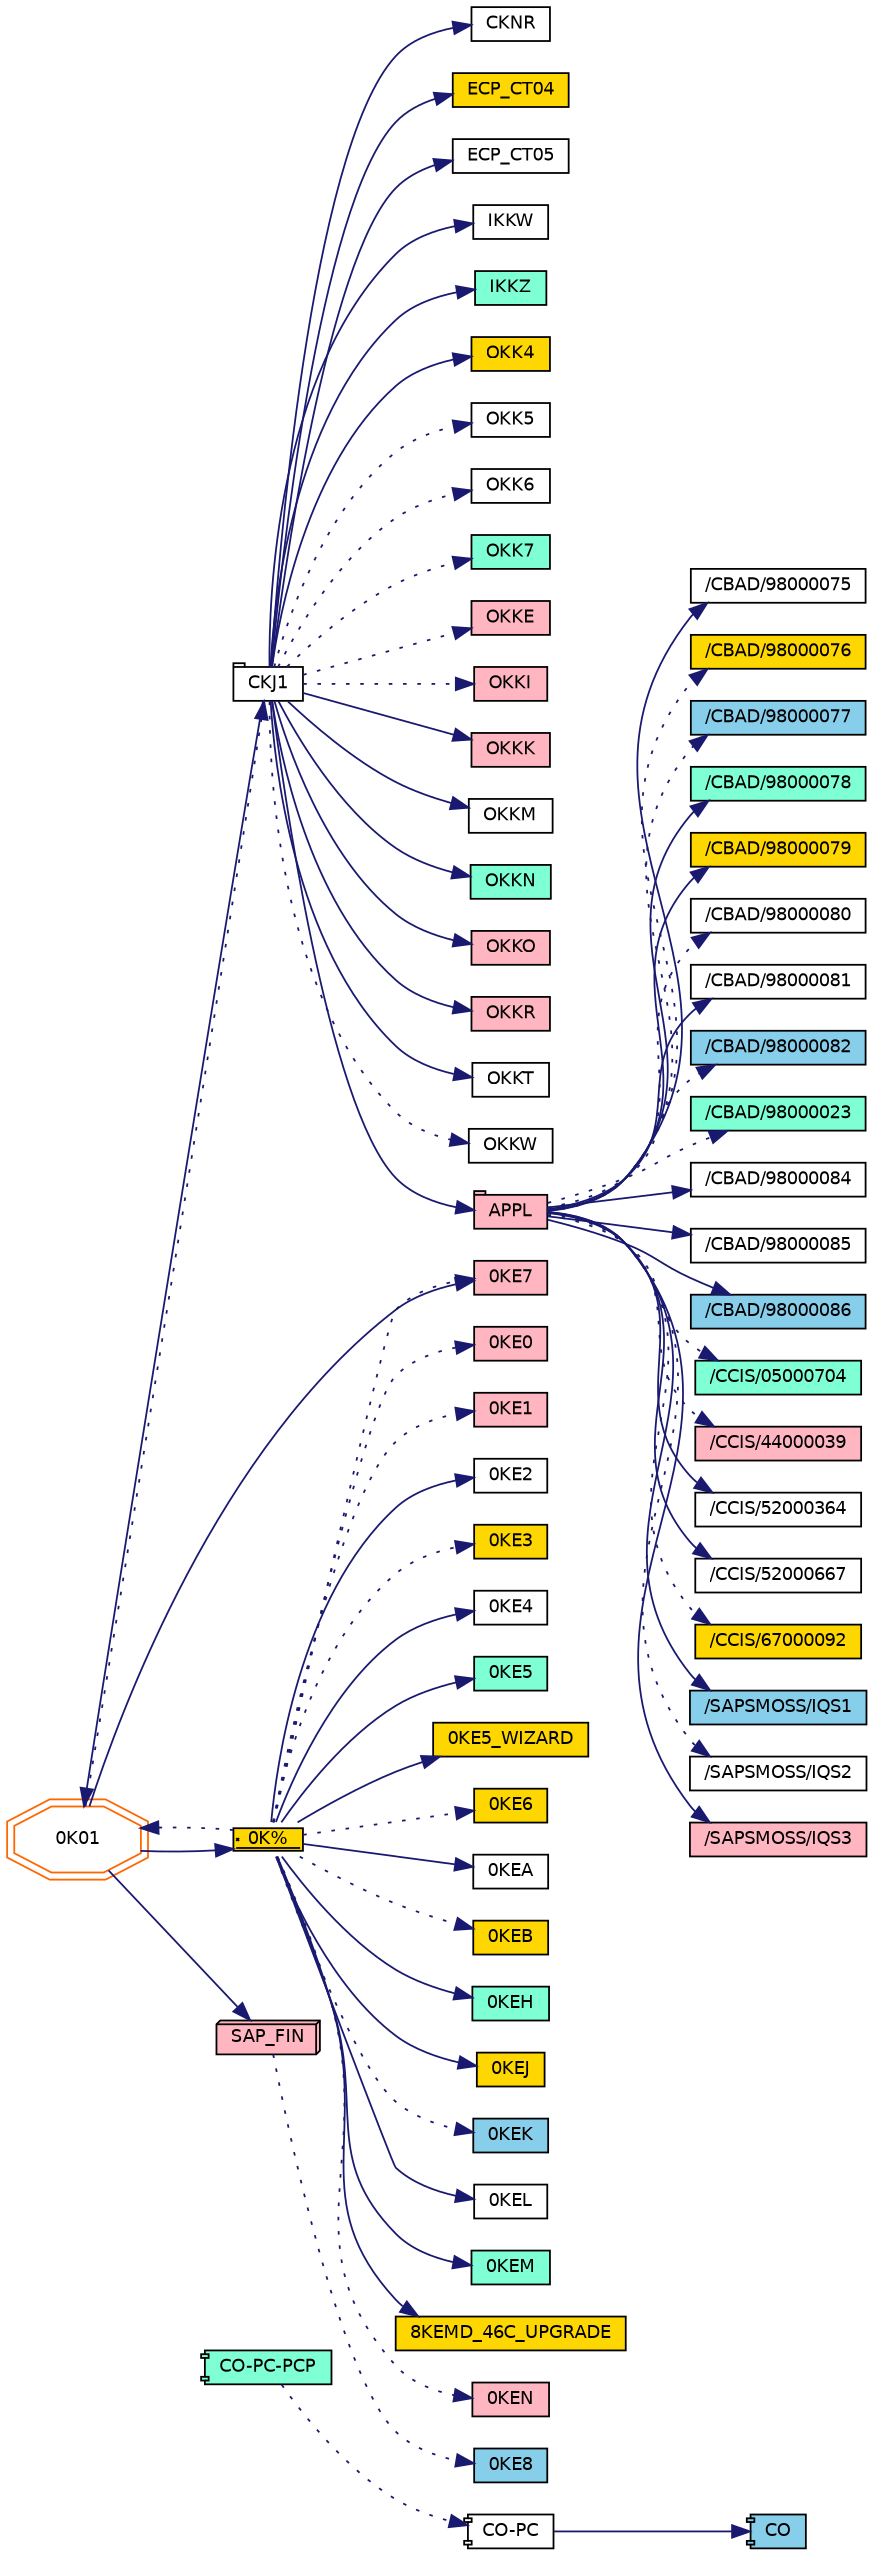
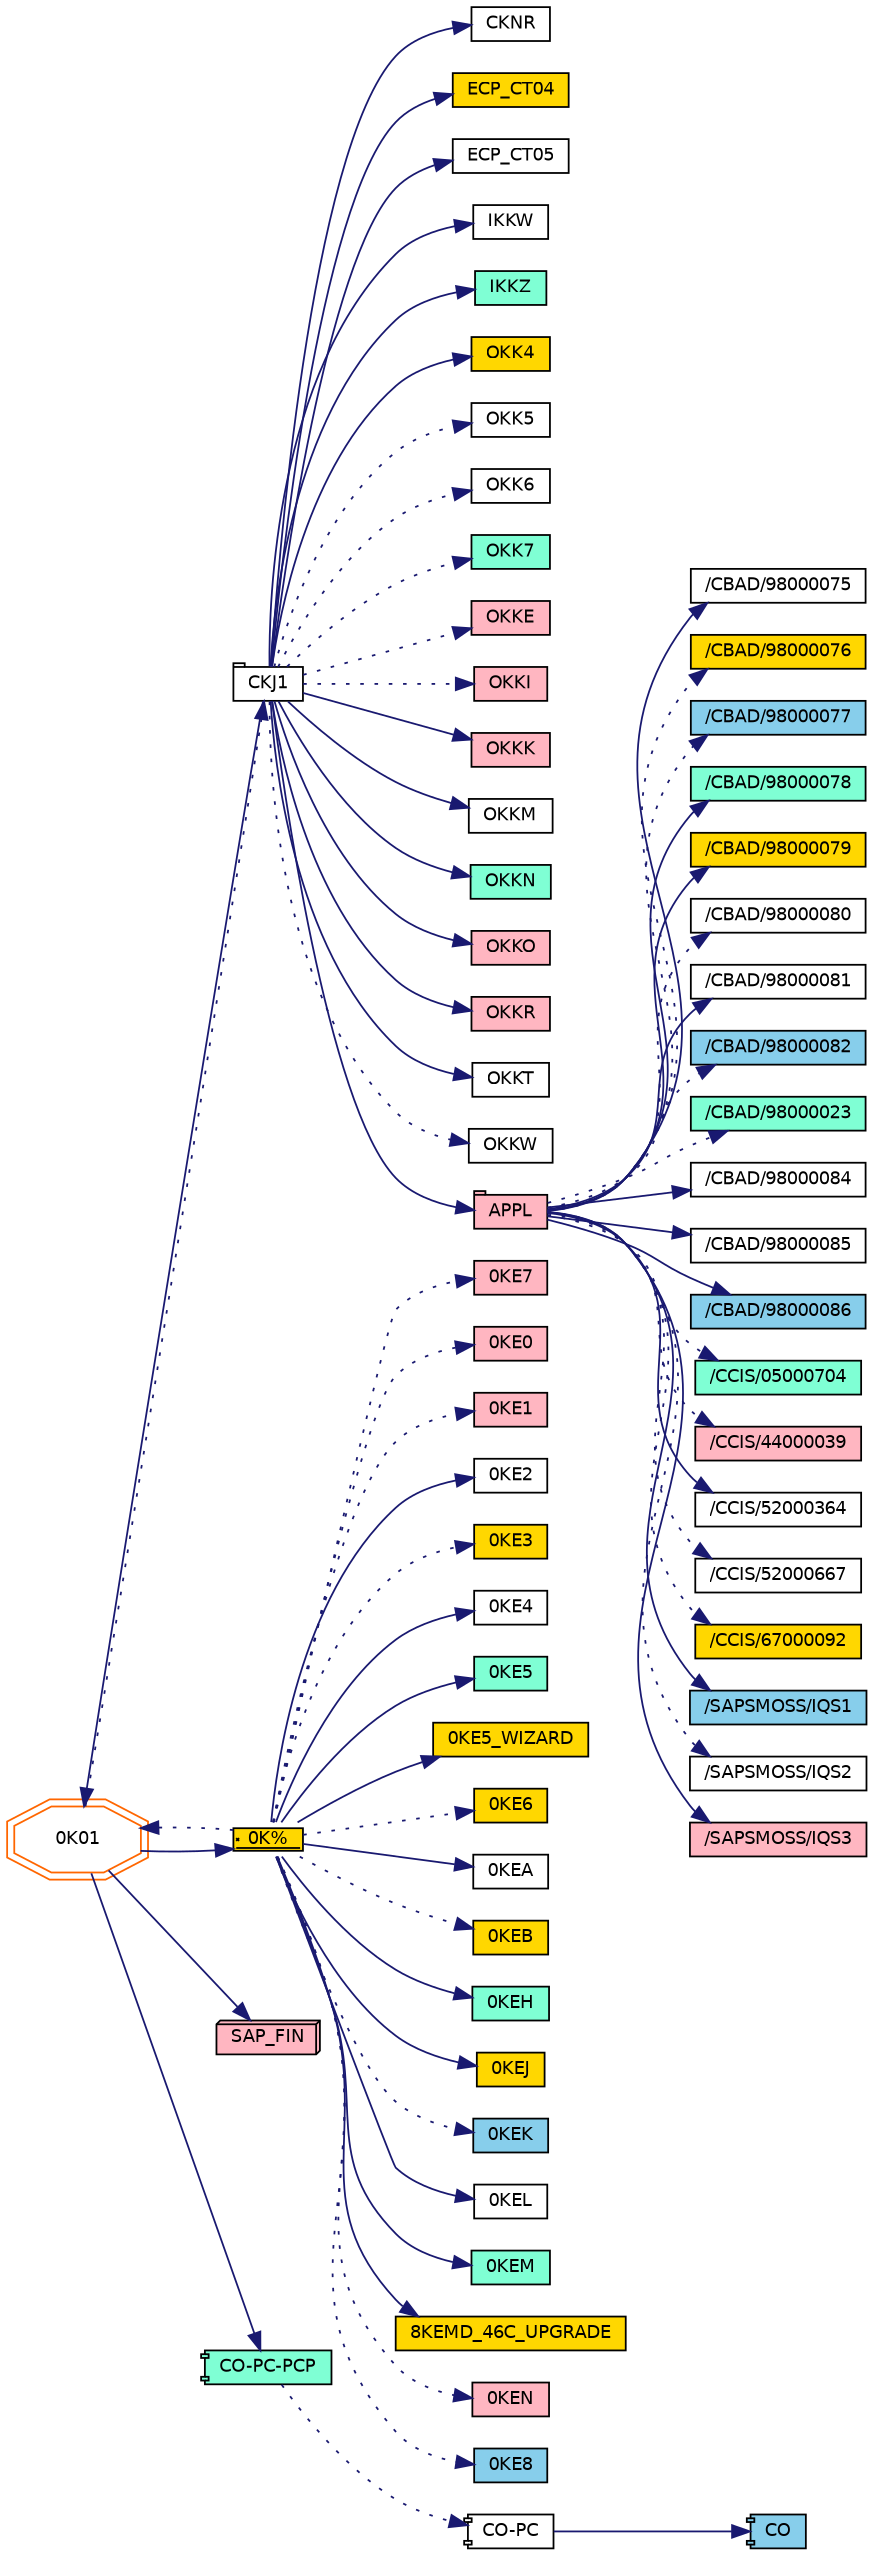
(664, 1354) -> (664, 1354)
(225, 1508) -> (173, 2103)
(328, 2281) -> (333, 2282)
